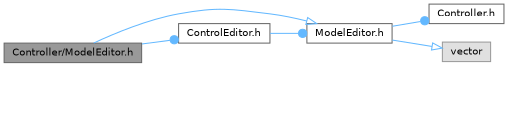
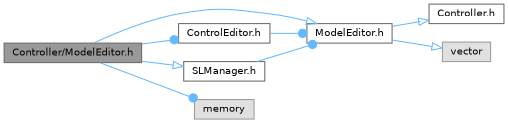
(406, 24) -> (406, 24)
none -> (224, 71)
none -> (224, 109)
